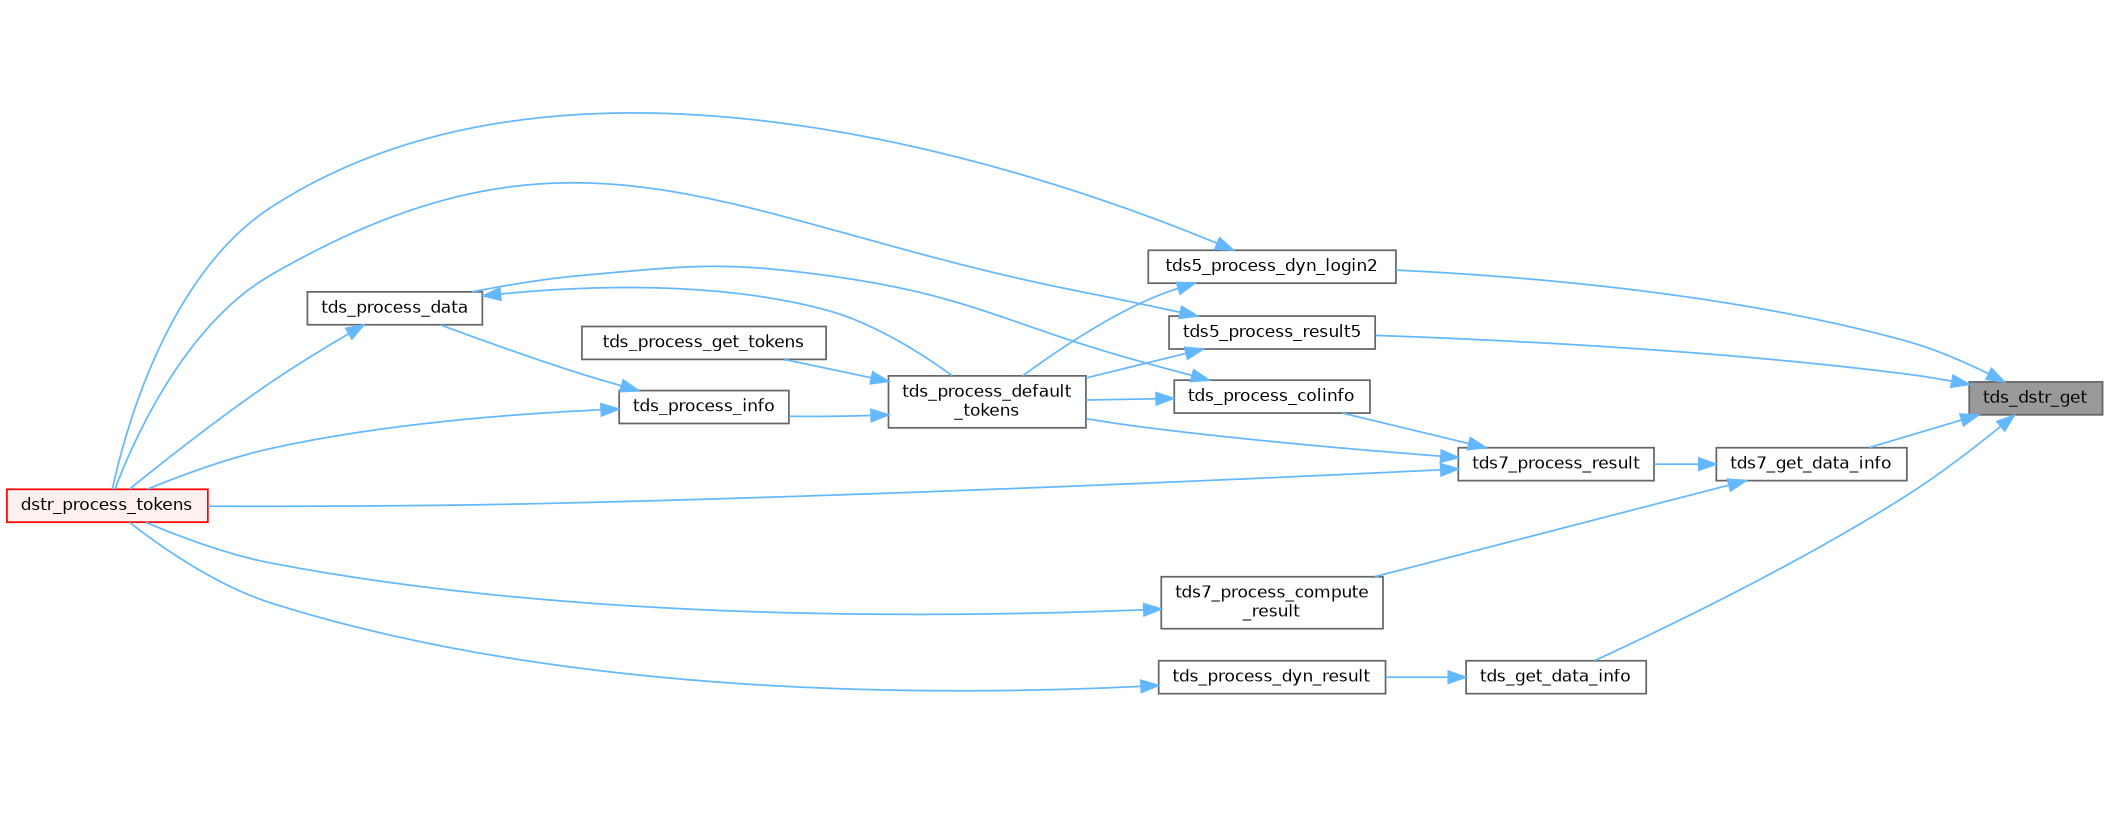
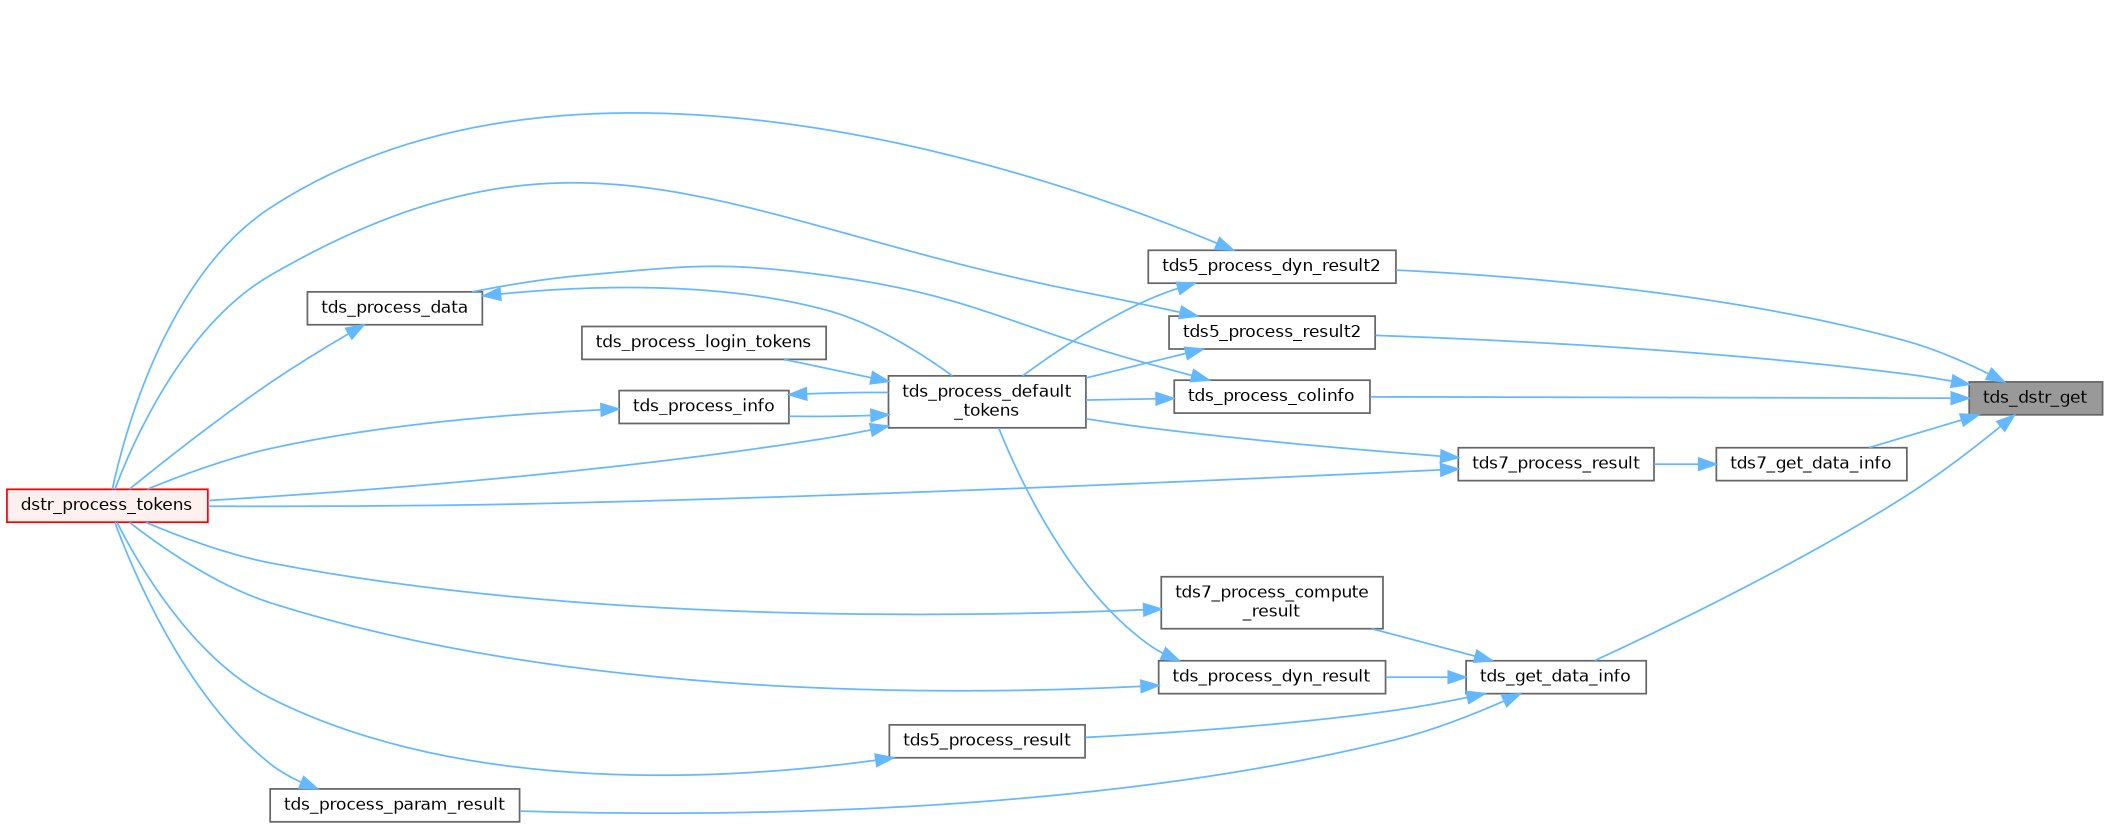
(1272, 267) -> (1272, 267)
(1272, 333) -> (1272, 333)
(704, 343) -> (704, 343)
(530, 357) -> (848, 393)
(1406, 428) -> (1661, 398)
none -> (540, 474)
(1552, 531) -> (1424, 642)
none -> (1065, 553)
none -> (987, 741)
none -> (395, 805)
